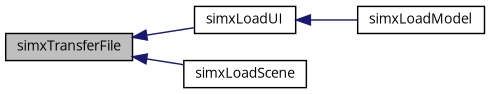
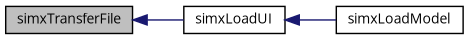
(245, 74) -> none
